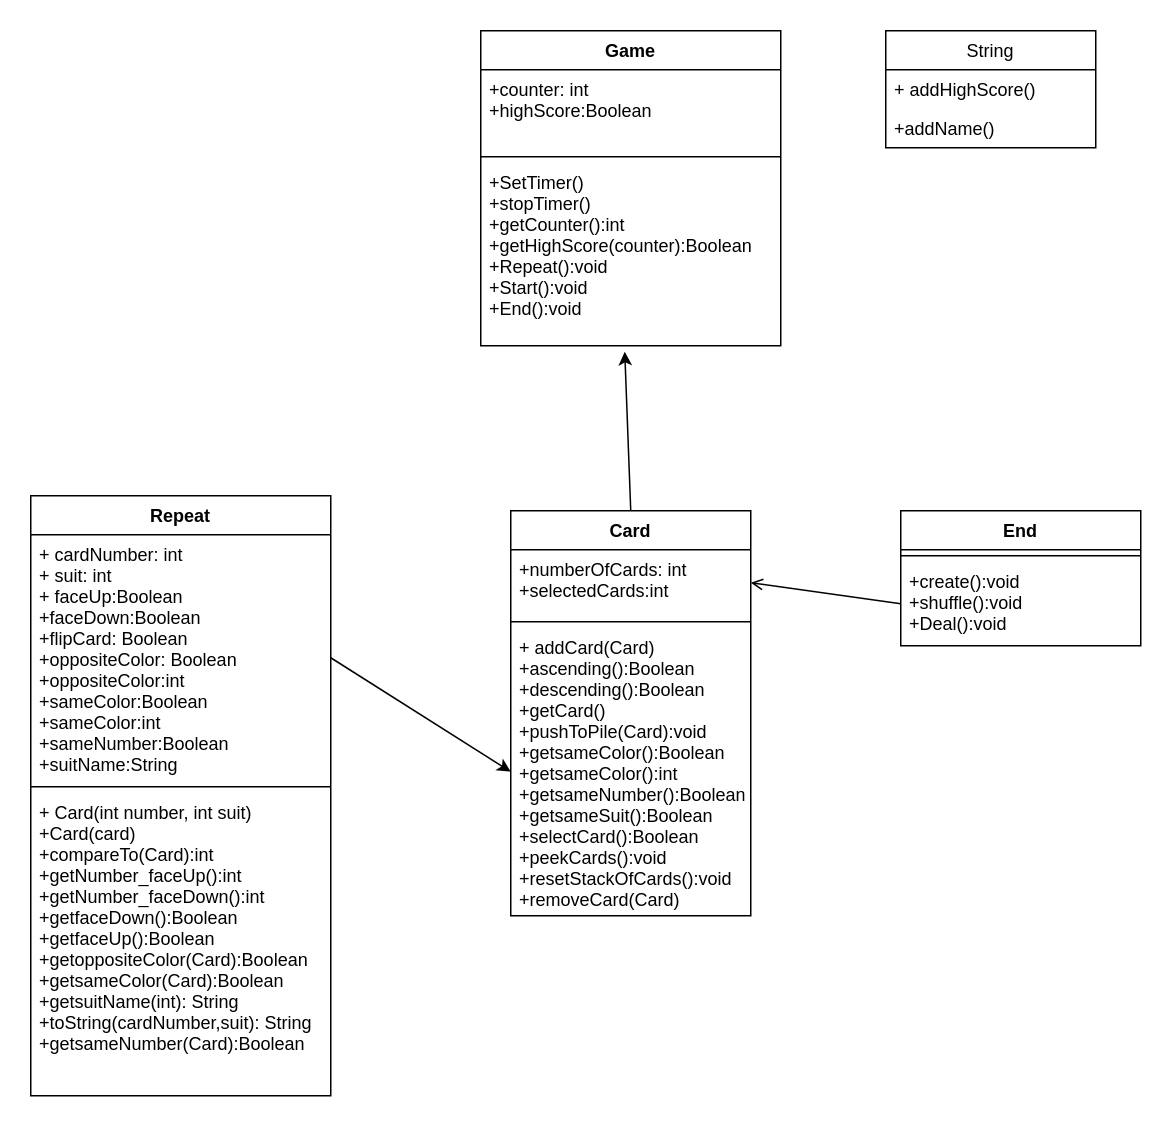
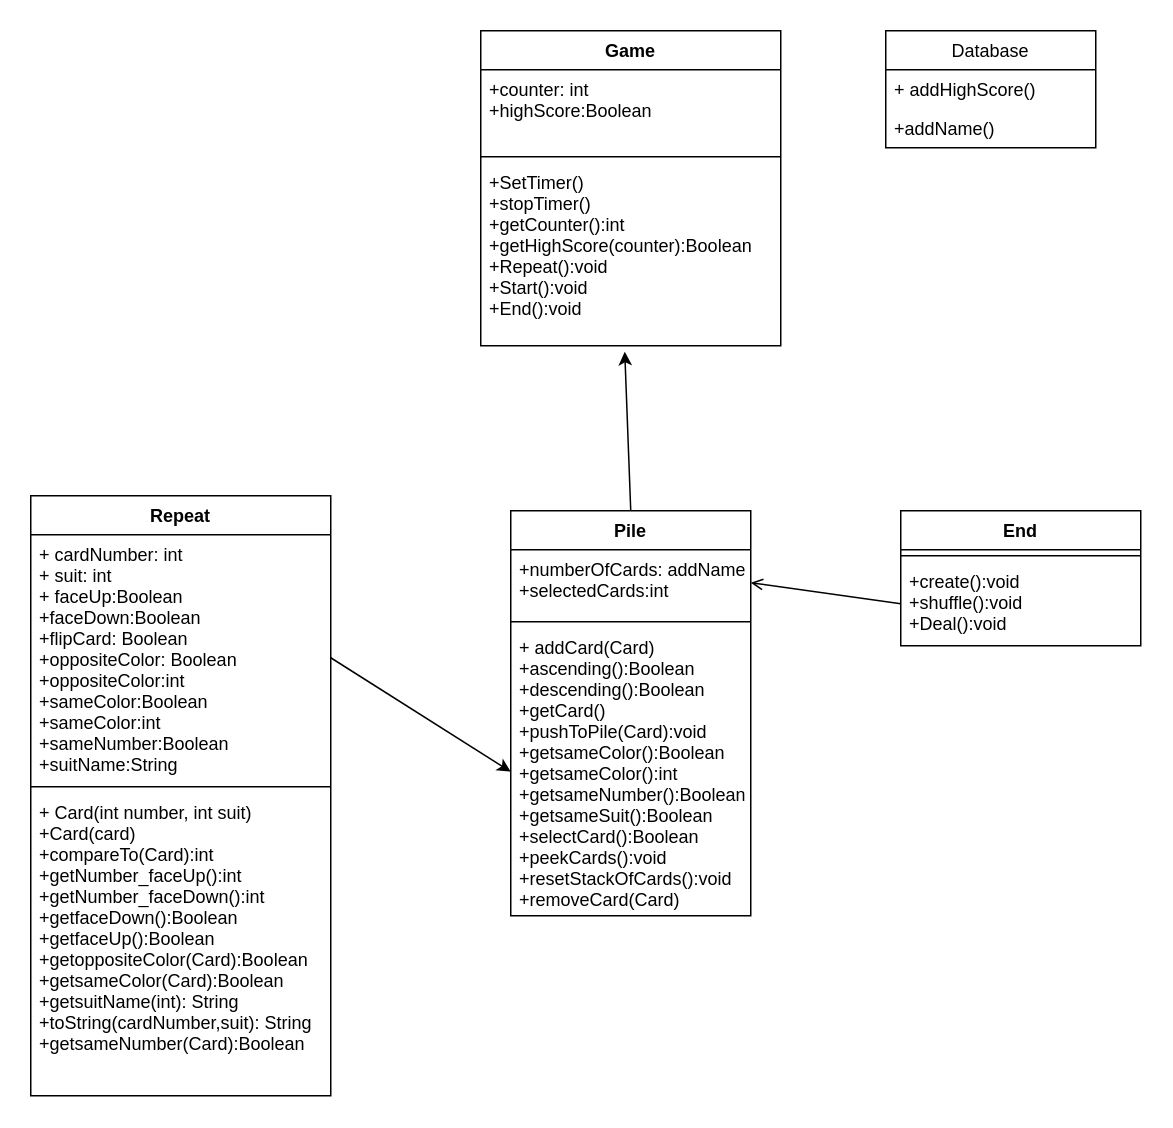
(990, 51) -> (990, 51)
(630, 531) -> (630, 531)
(608, 570) -> (630, 570)
